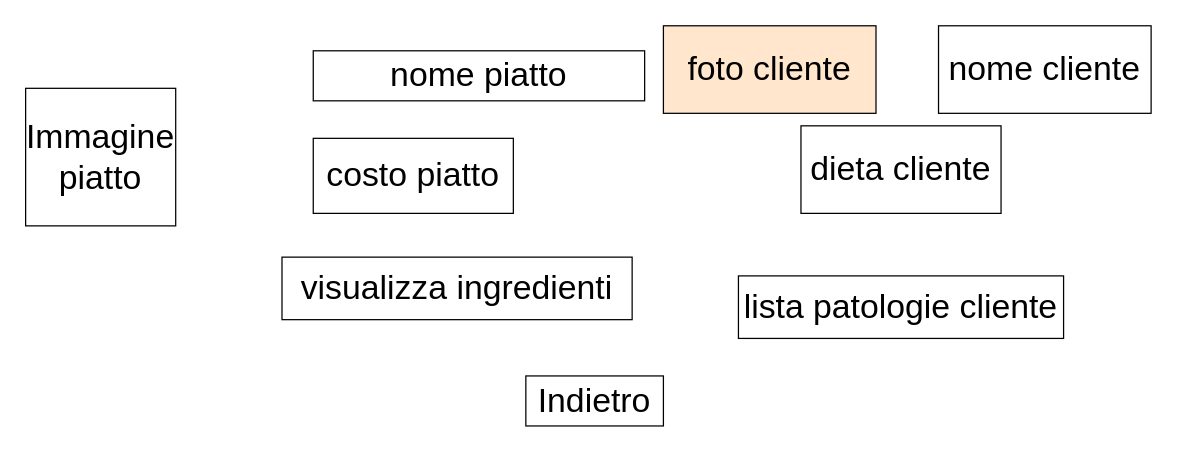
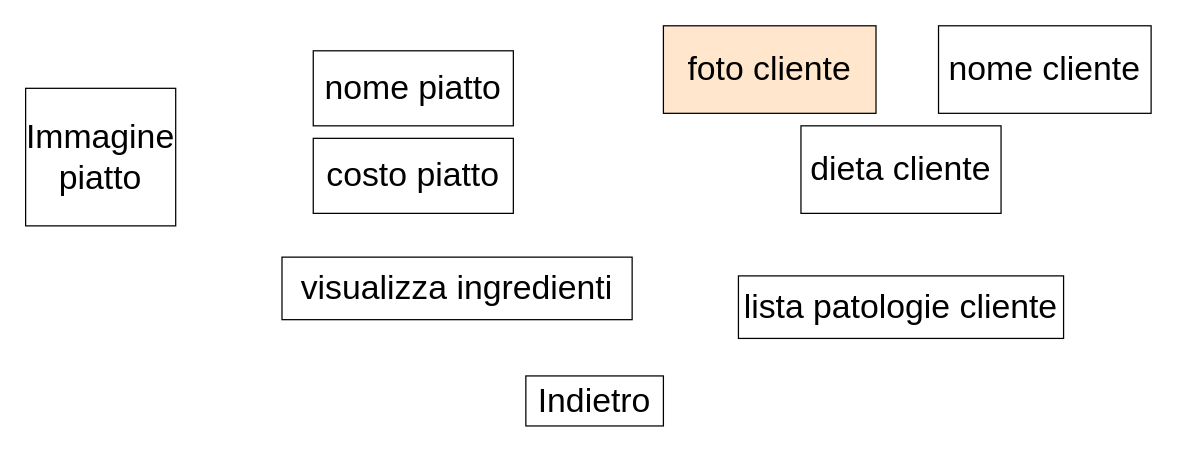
(479, 76) -> (413, 88)
